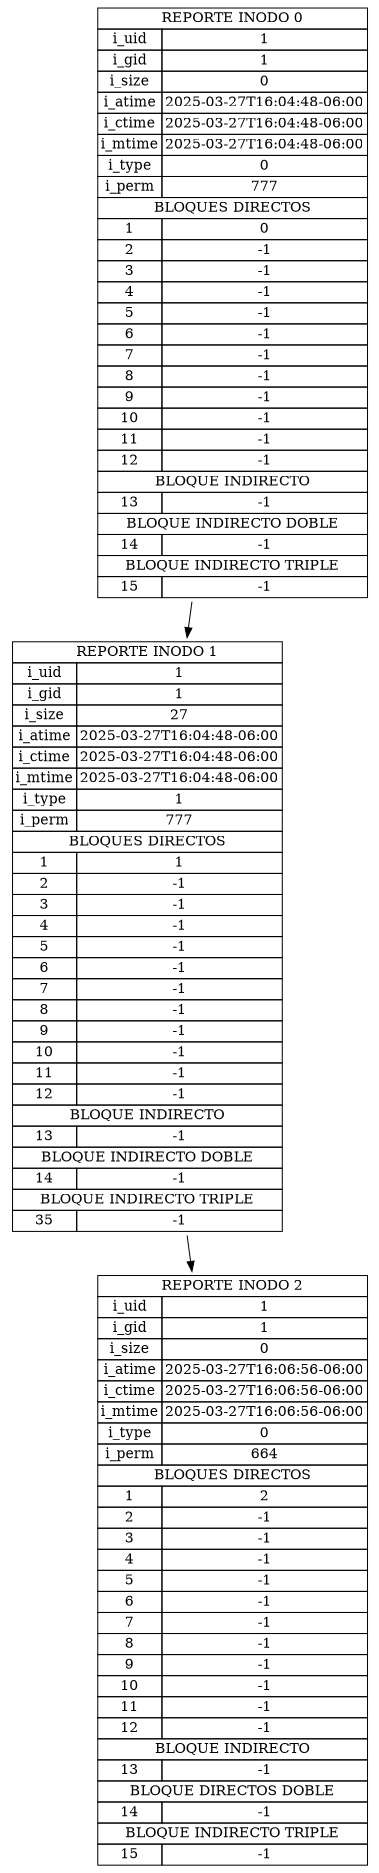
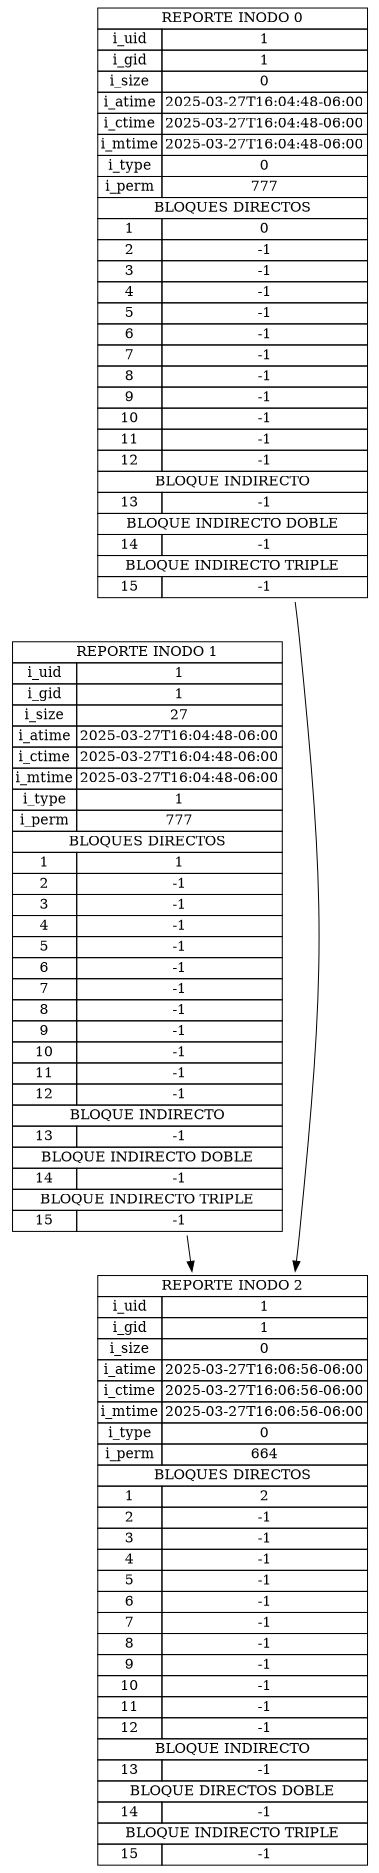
(190, 615) -> (319, 931)
(45, 1220) -> (45, 1220)
